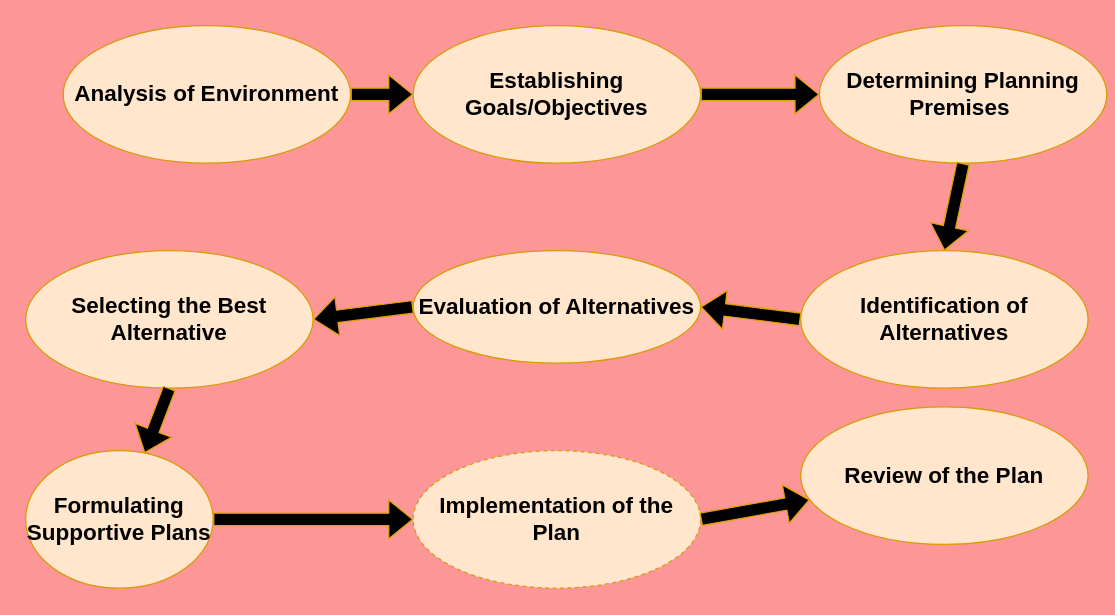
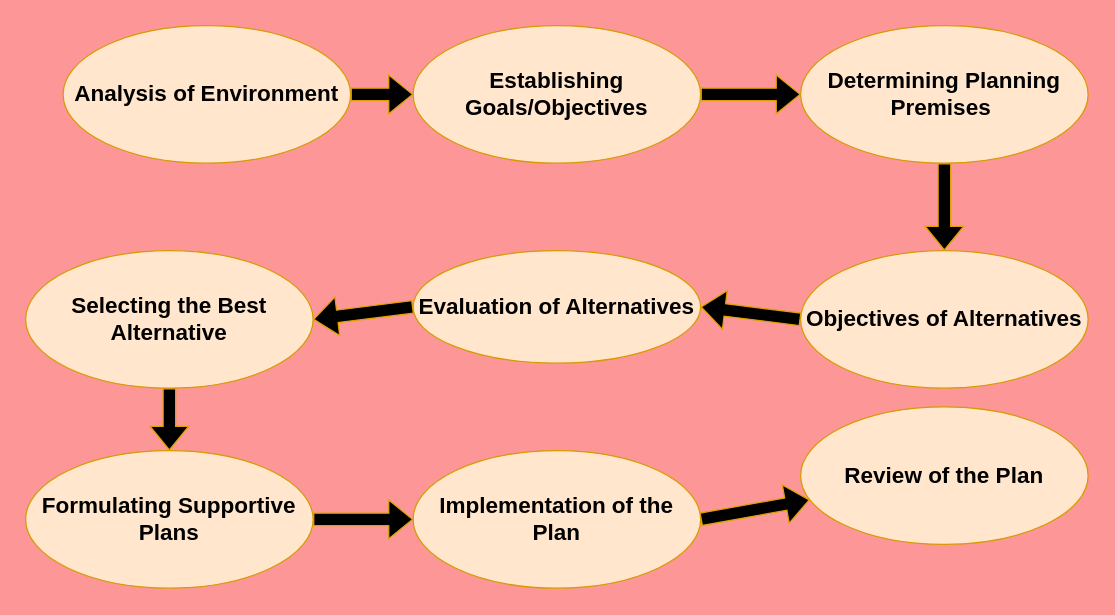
(963, 94) -> (944, 94)
(944, 319) -> (944, 319)
(119, 519) -> (169, 519)
(557, 519) -> (557, 519)
